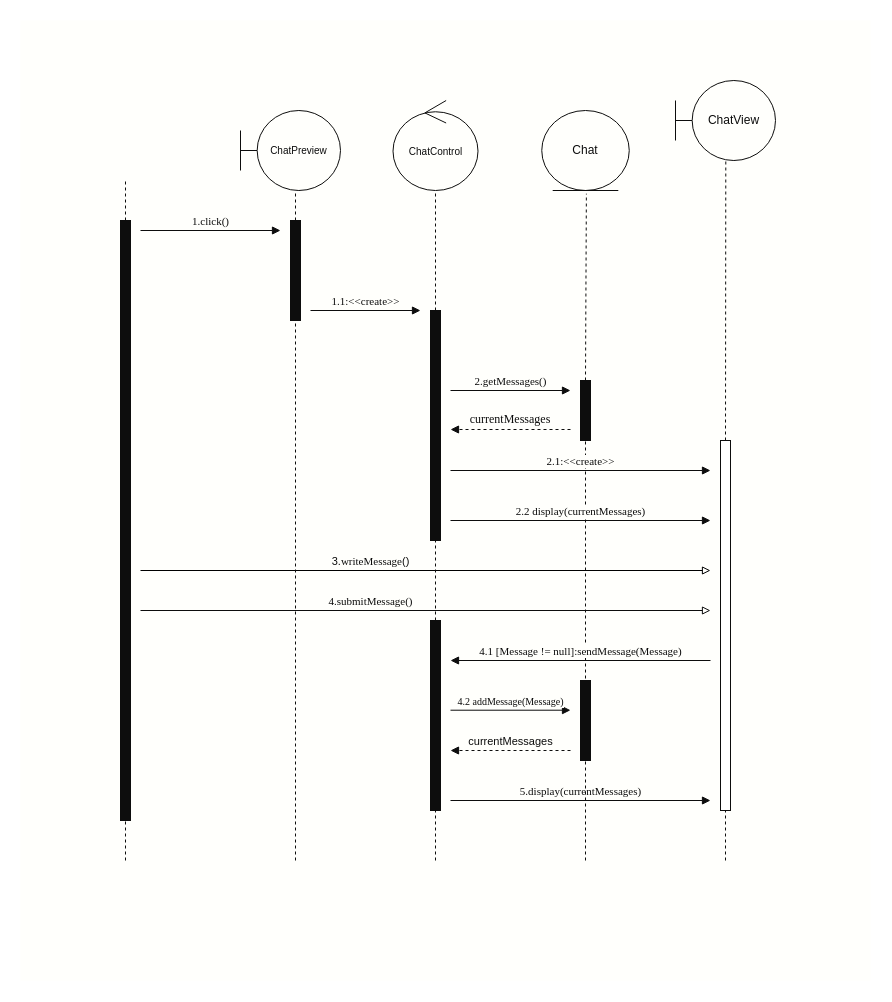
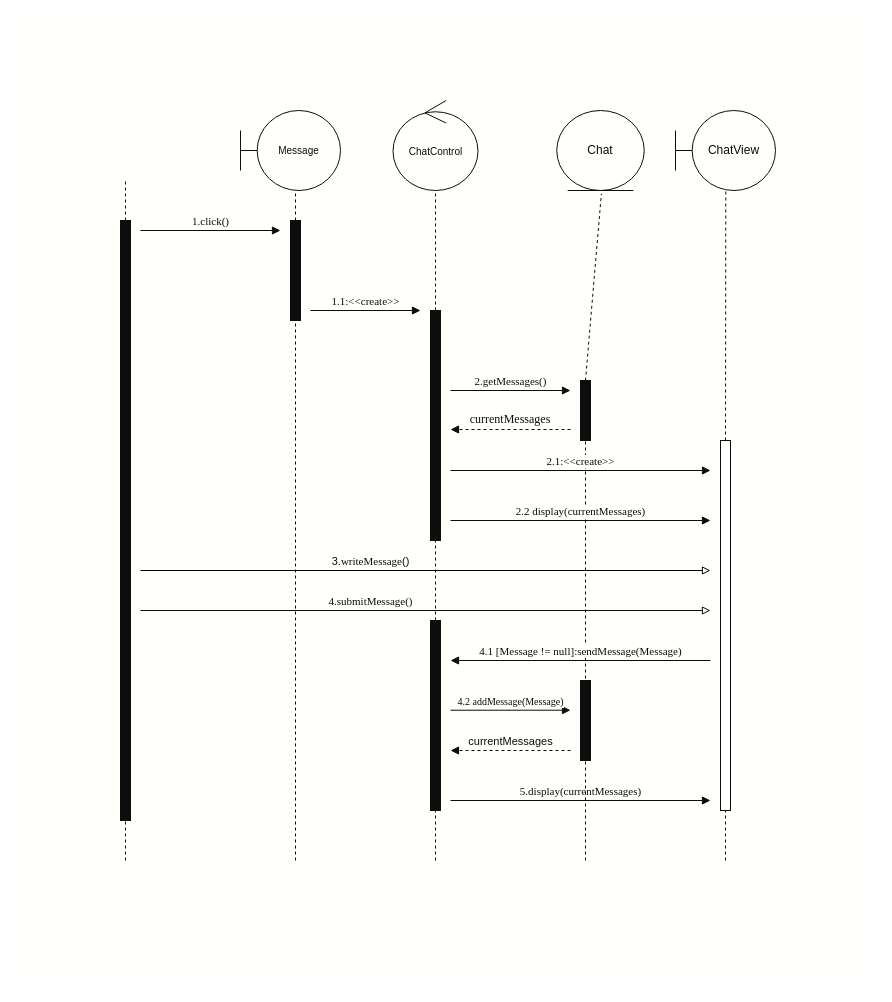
(726, 121) -> (726, 151)
(299, 151) -> (299, 151)
(586, 151) -> (601, 151)
